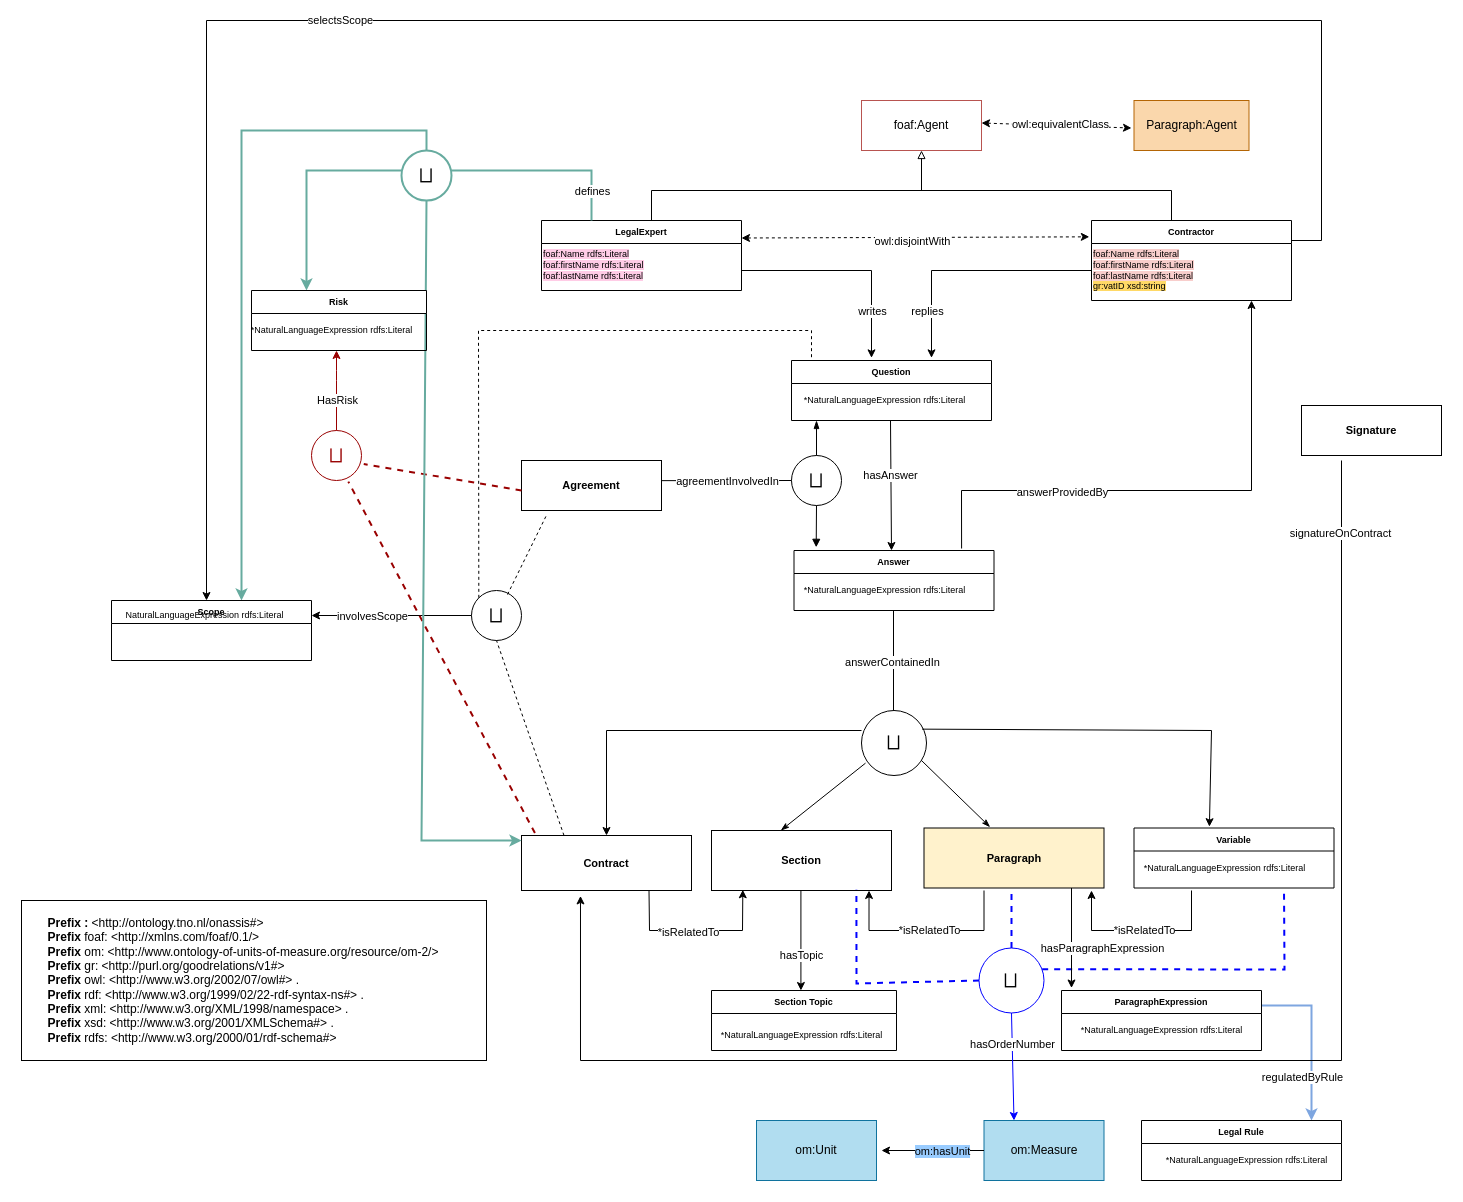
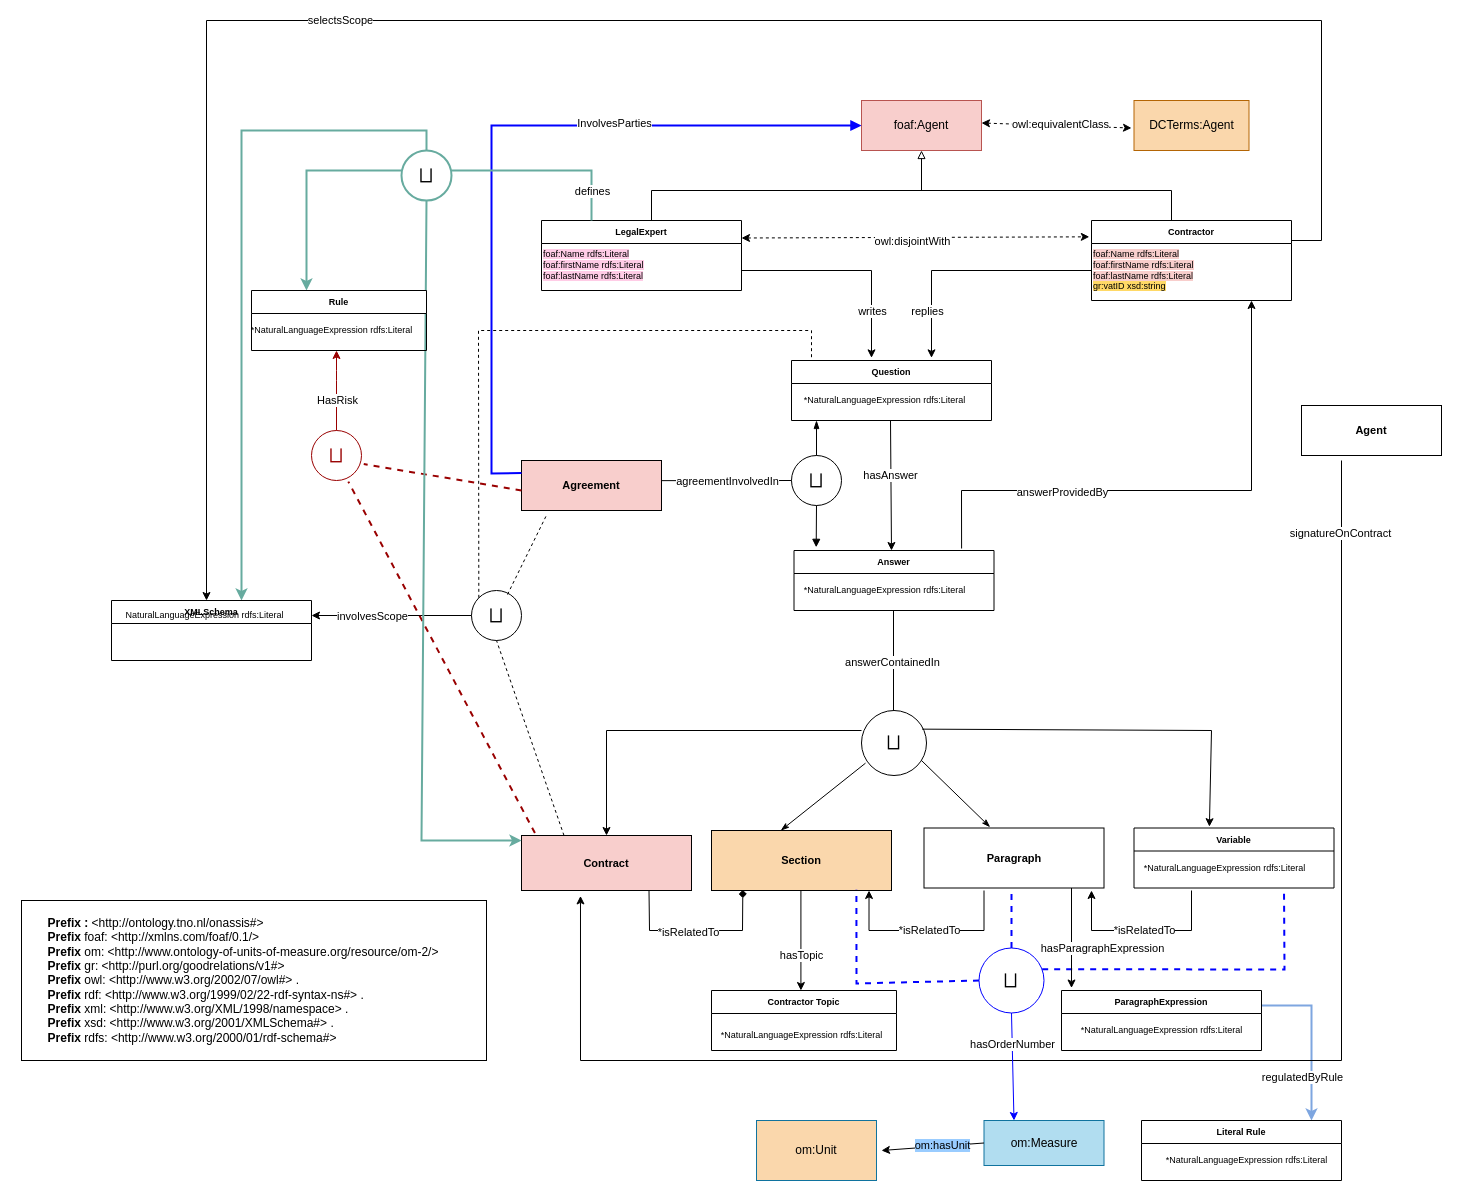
(922, 126) -> (922, 126)
(1192, 126) -> (1192, 126)
none -> (492, 136)
(339, 302) -> (339, 302)
(1372, 431) -> (1372, 431)
(592, 486) -> (592, 486)
(211, 612) -> (211, 612)
(1014, 858) -> (1014, 858)
(802, 861) -> (802, 861)
(607, 863) -> (607, 863)
(743, 898) -> (743, 898)
(804, 1002) -> (804, 1002)
(1241, 1132) -> (1241, 1132)
(817, 1151) -> (817, 1151)
(1044, 1151) -> (1044, 1143)
